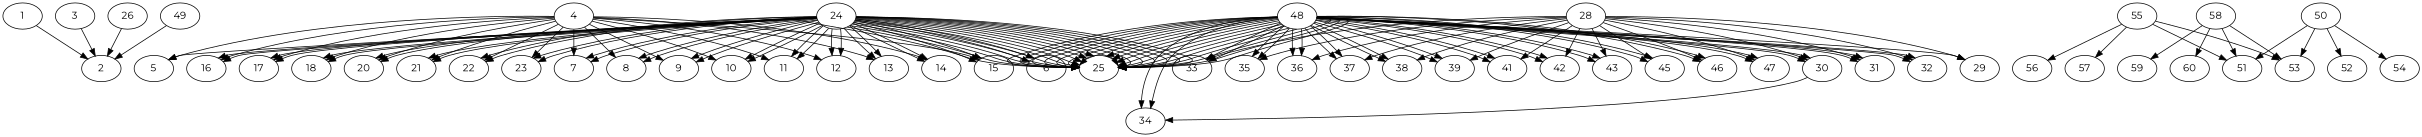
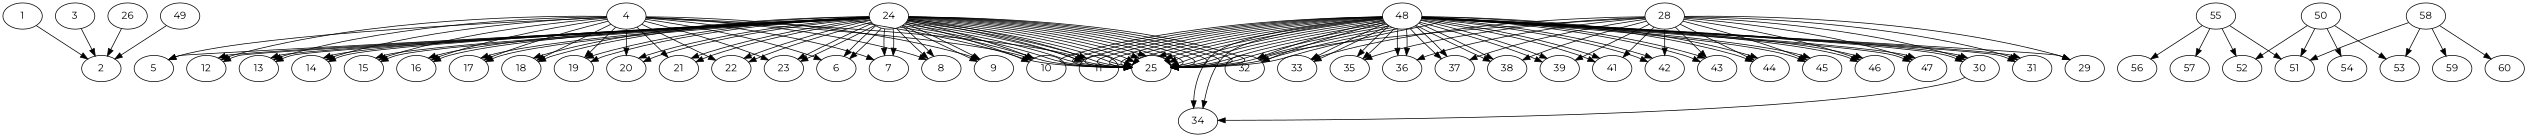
none -> (731, 34)
(2215, 37) -> (2227, 39)
none -> (574, 69)
none -> (1770, 69)
